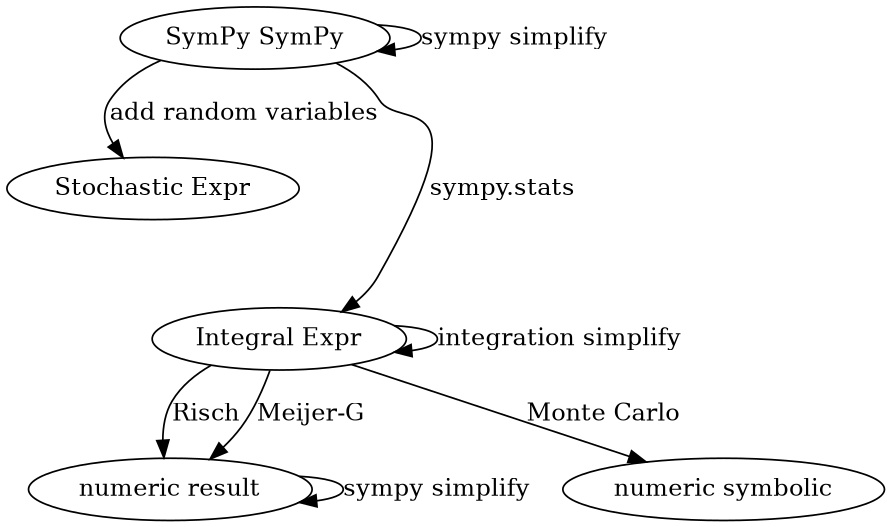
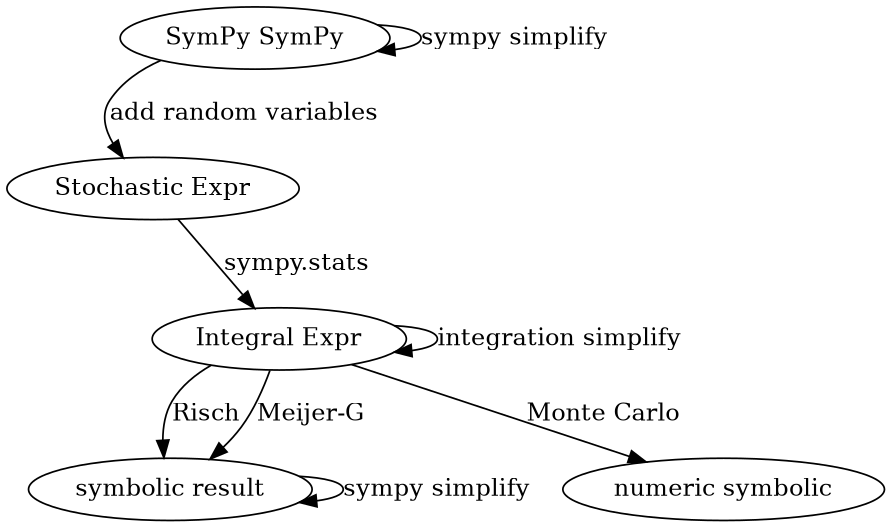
(428, 167) -> (210, 257)
(170, 489) -> (170, 489)
